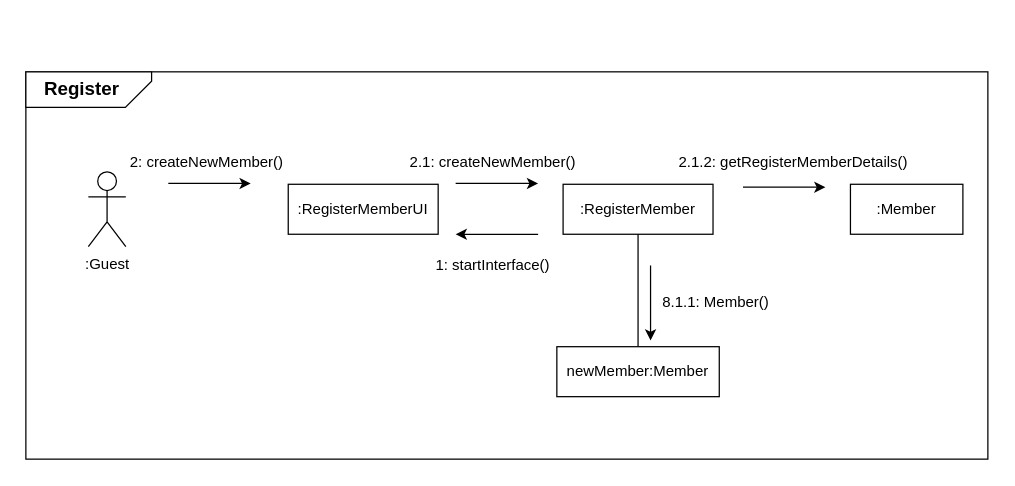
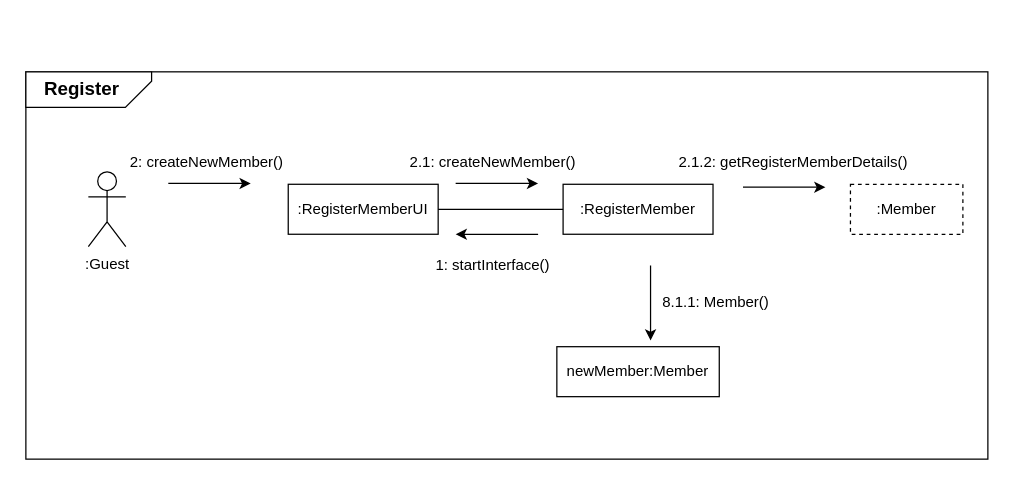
none -> (500, 209)
(907, 209) -> (907, 209)
(638, 291) -> none
